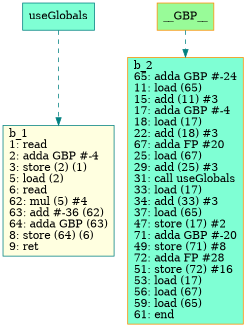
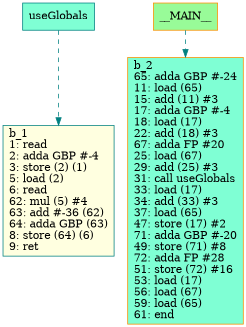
(185, 17) -> (185, 17)
